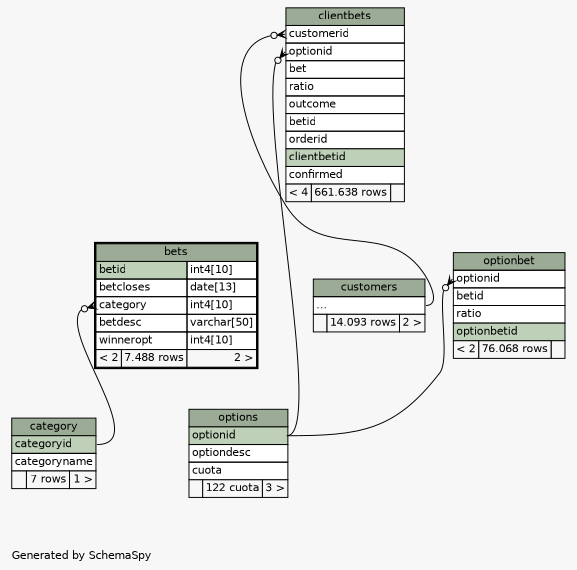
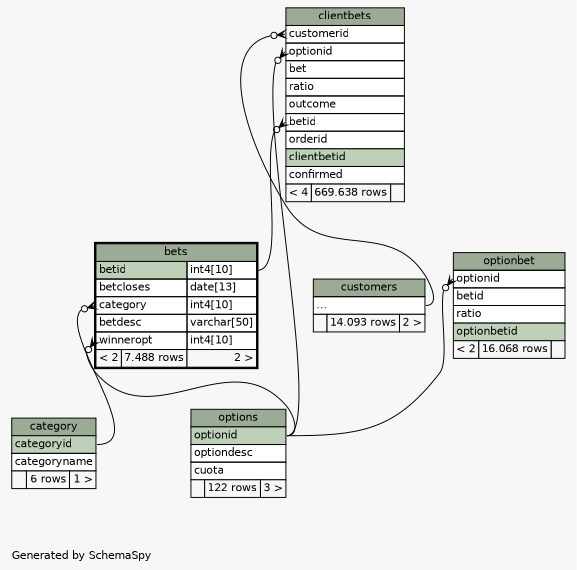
(351, 192) -> (351, 192)
none -> (271, 204)
(515, 349) -> (515, 349)
none -> (198, 388)
(48, 479) -> (48, 479)
(233, 488) -> (233, 488)
